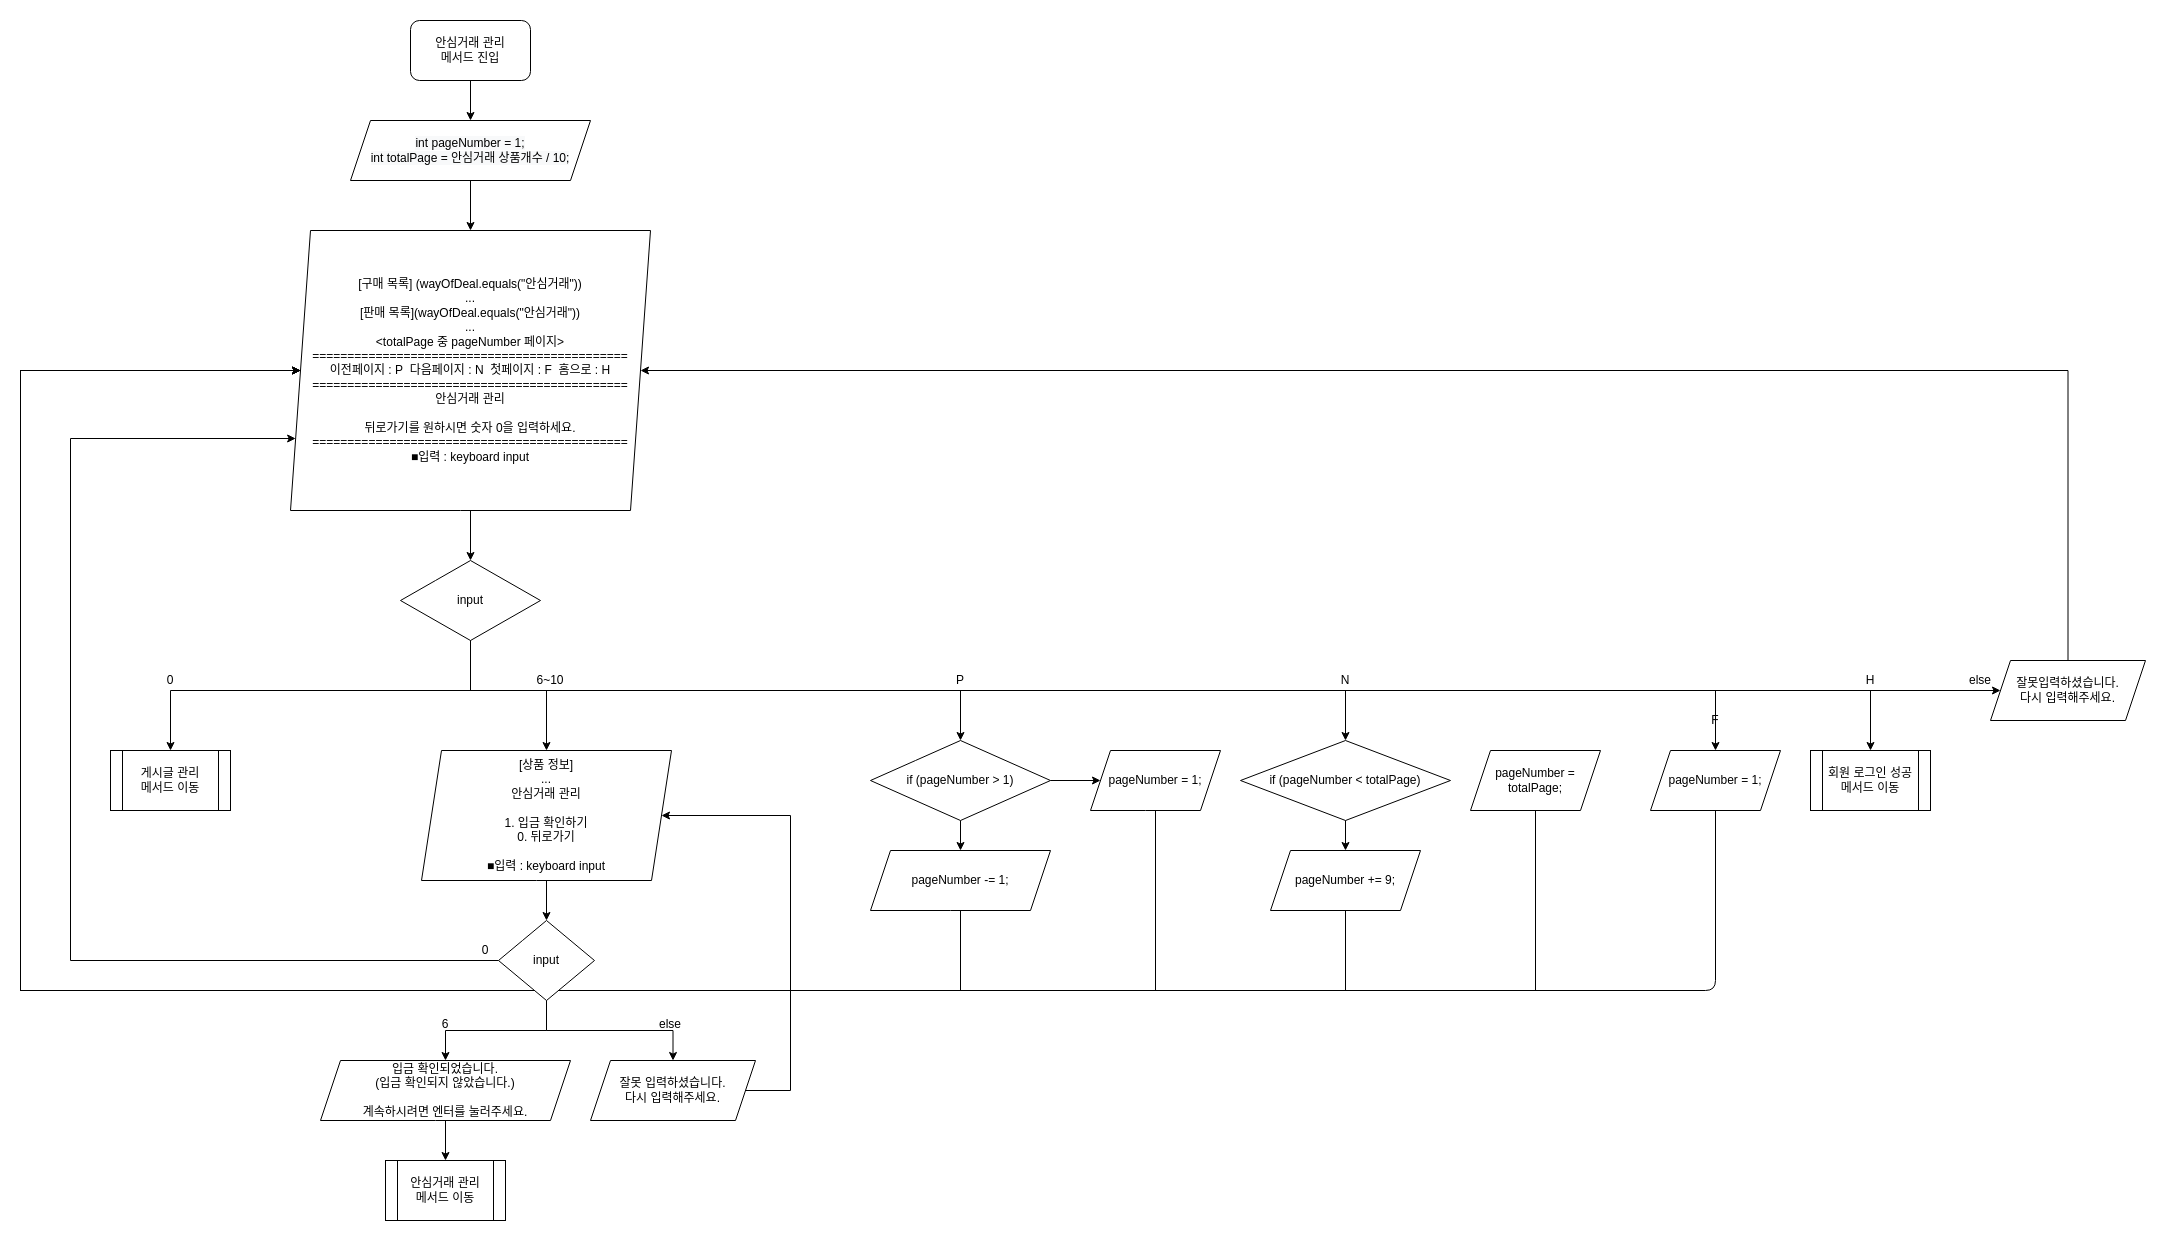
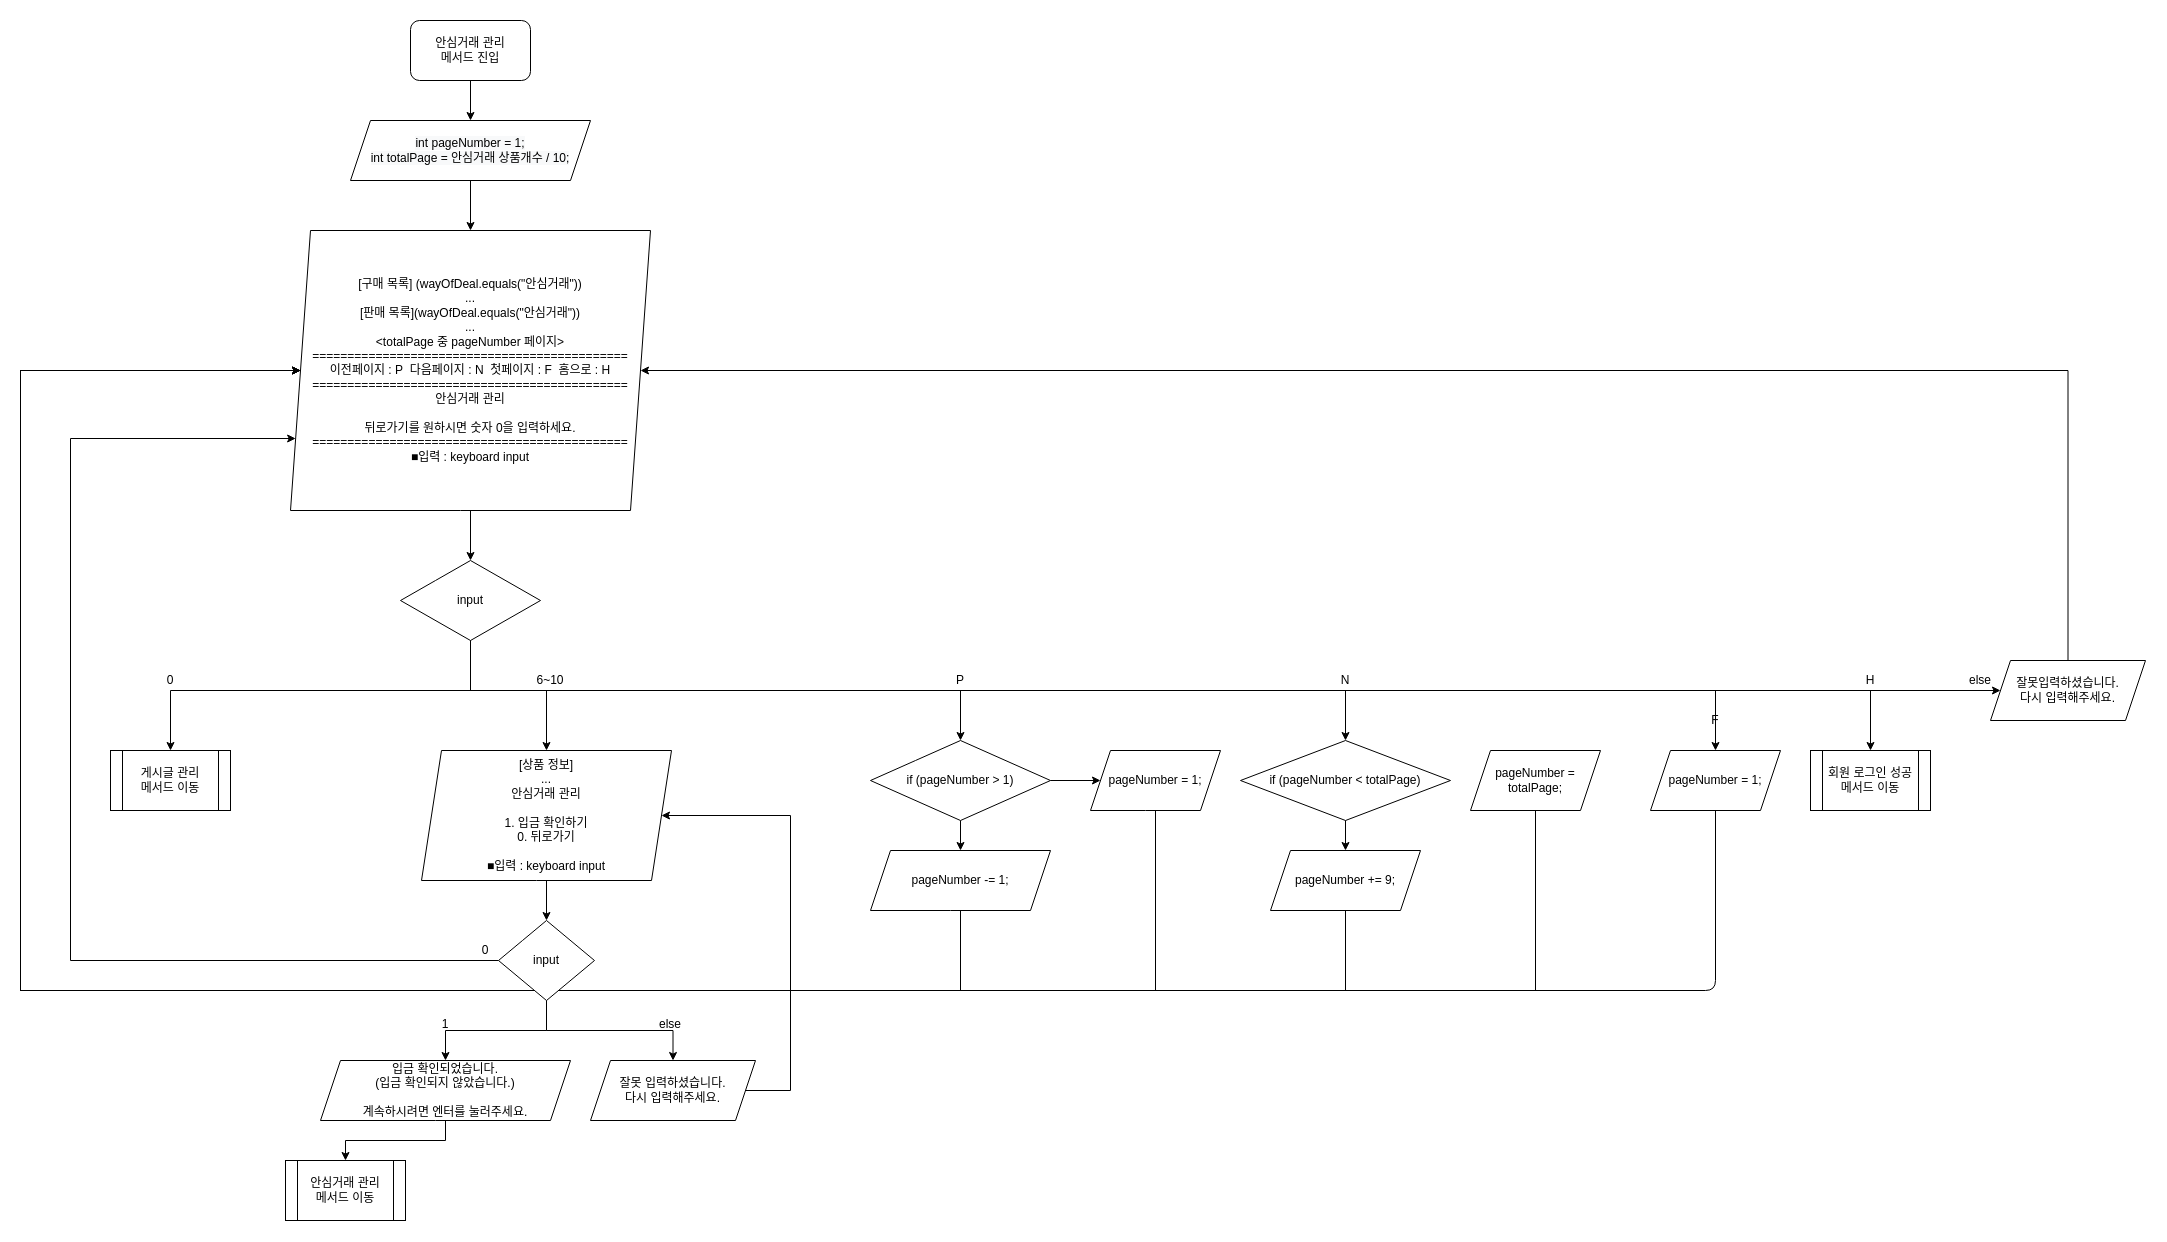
(446, 1025) -> (446, 1025)
(446, 1191) -> (346, 1191)
